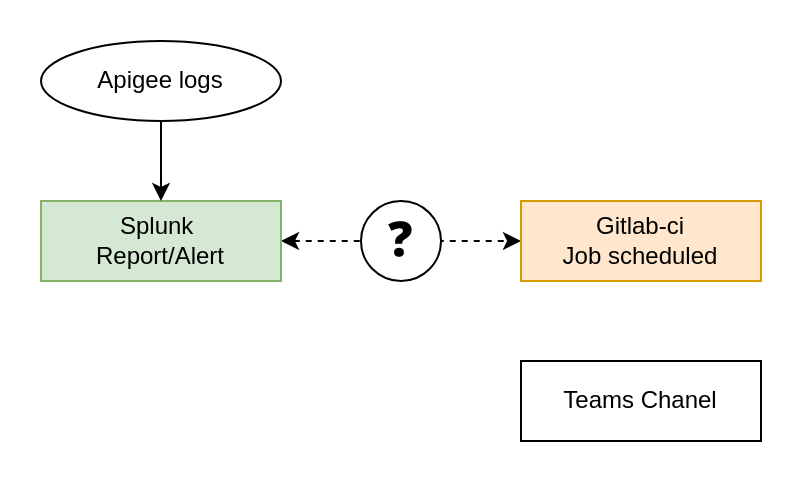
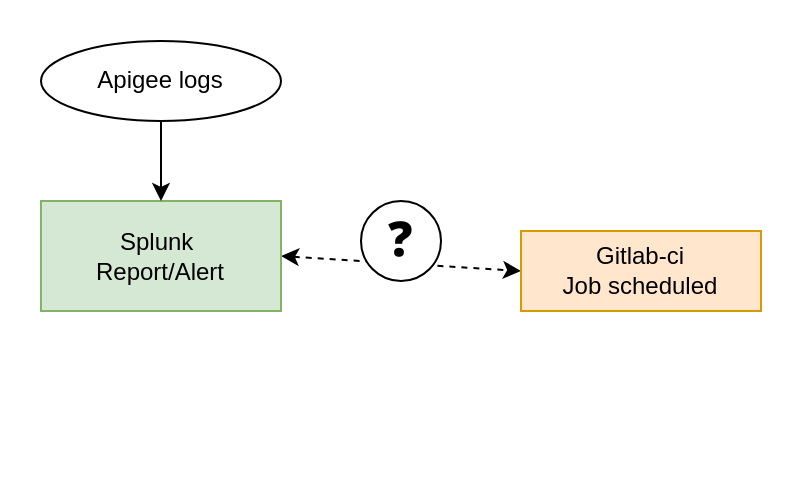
(161, 241) -> (161, 256)
(641, 241) -> (641, 271)
(641, 401) -> none
